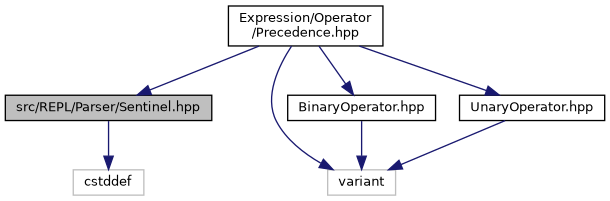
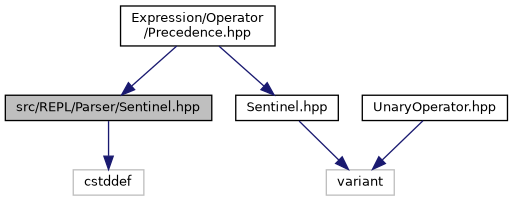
(423, 68) -> none
(362, 108) -> (287, 108)
(273, 113) -> none
